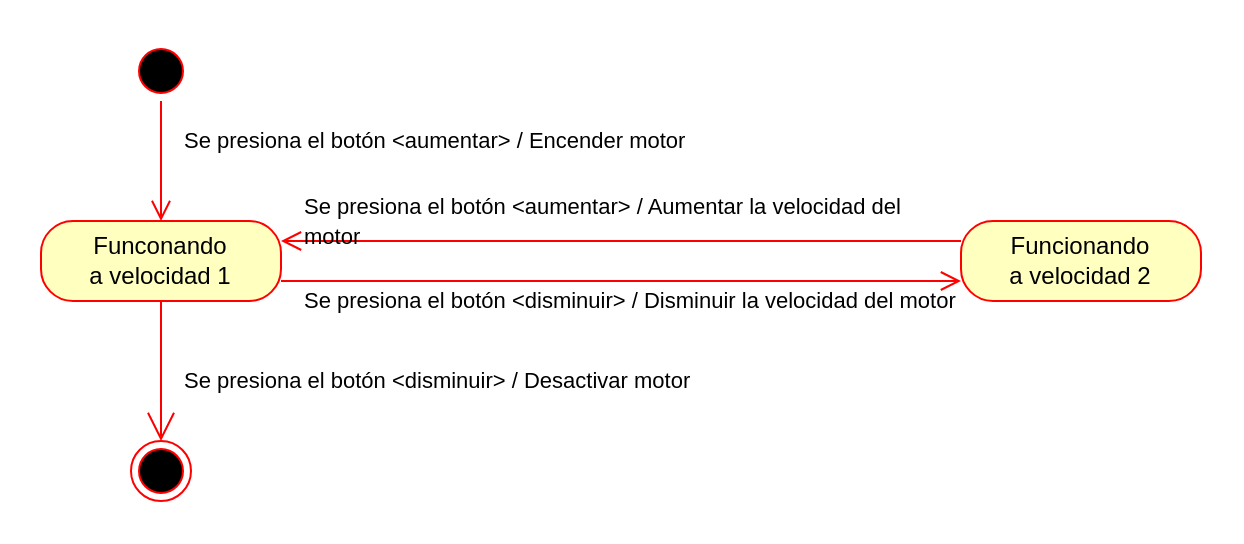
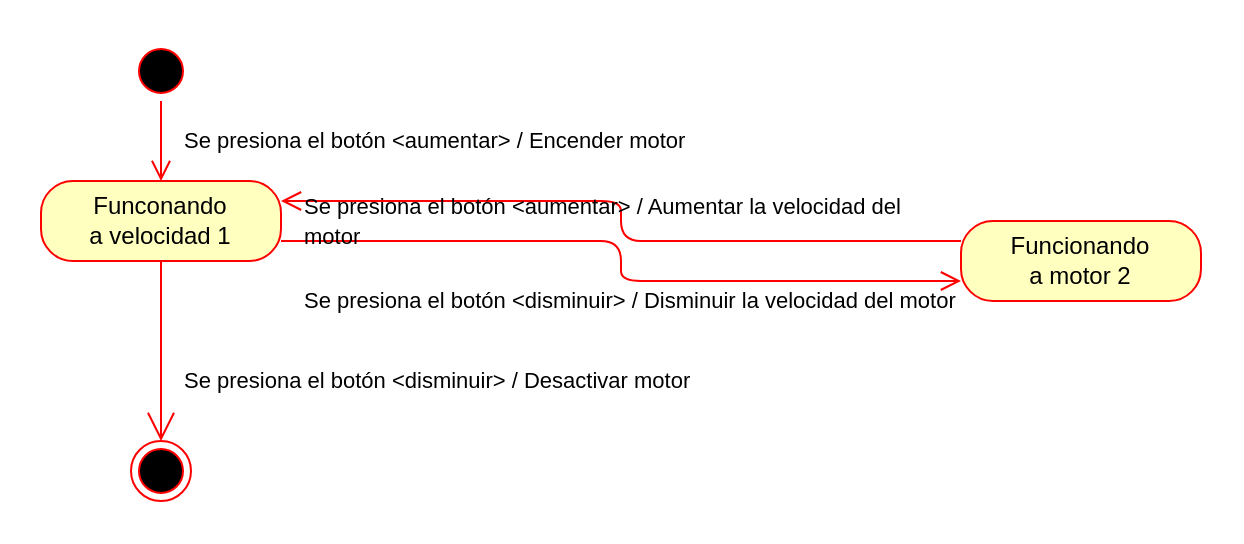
(161, 261) -> (161, 221)
(1081, 261) -> (1081, 261)
